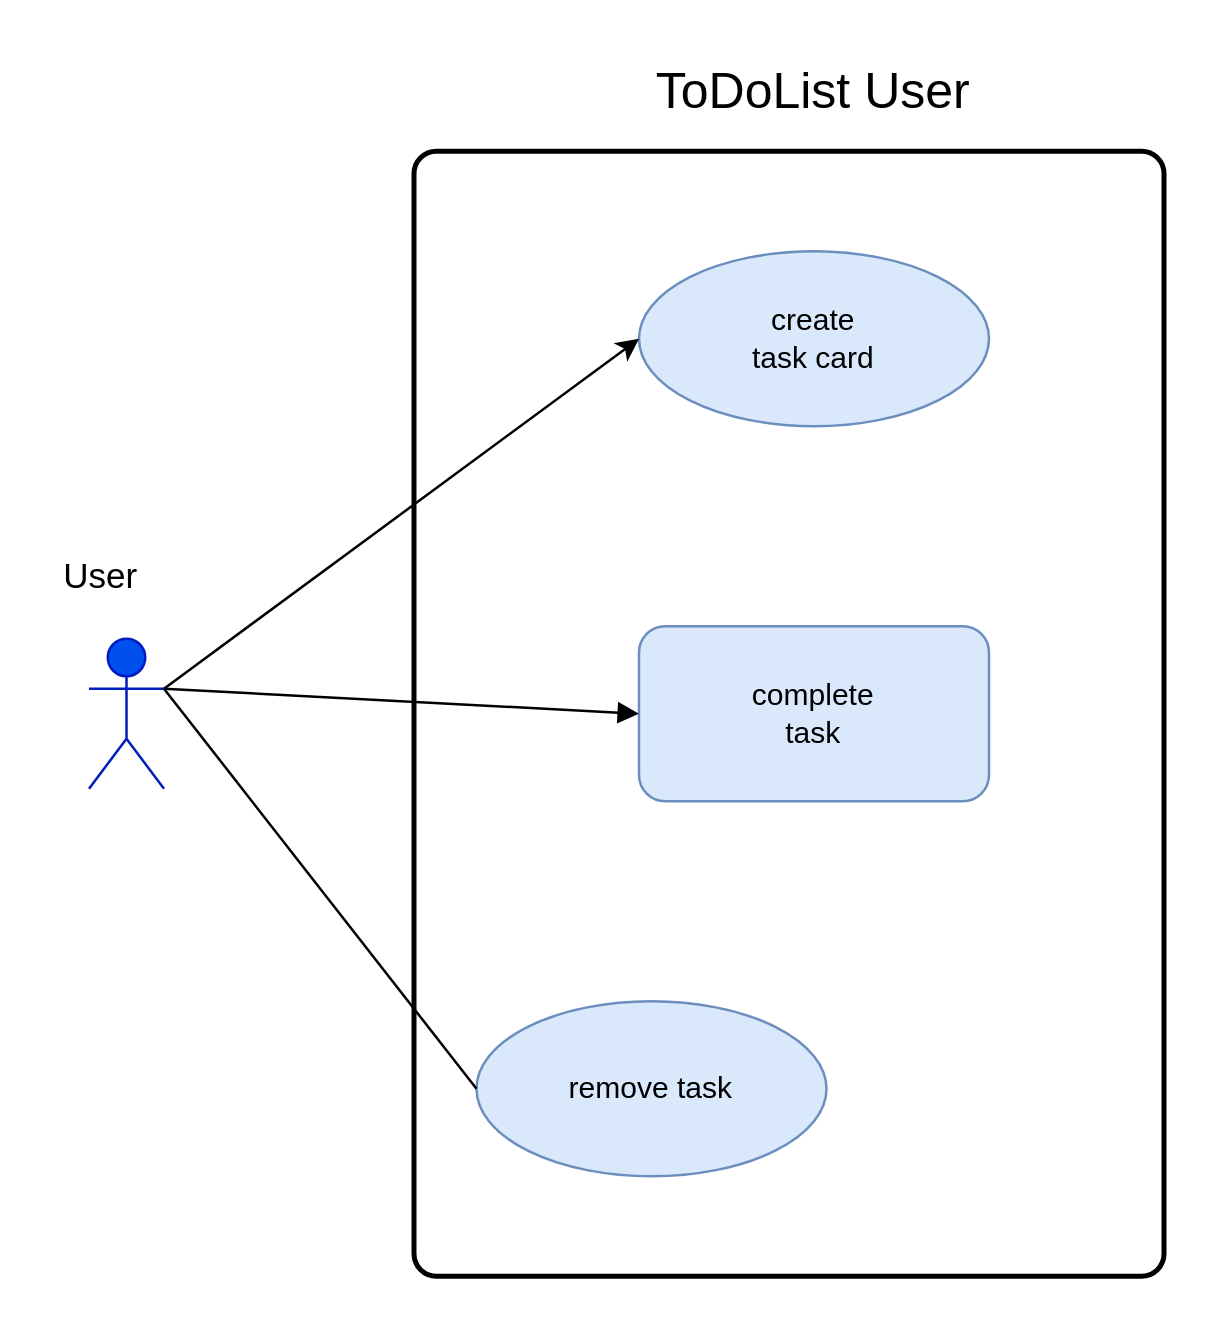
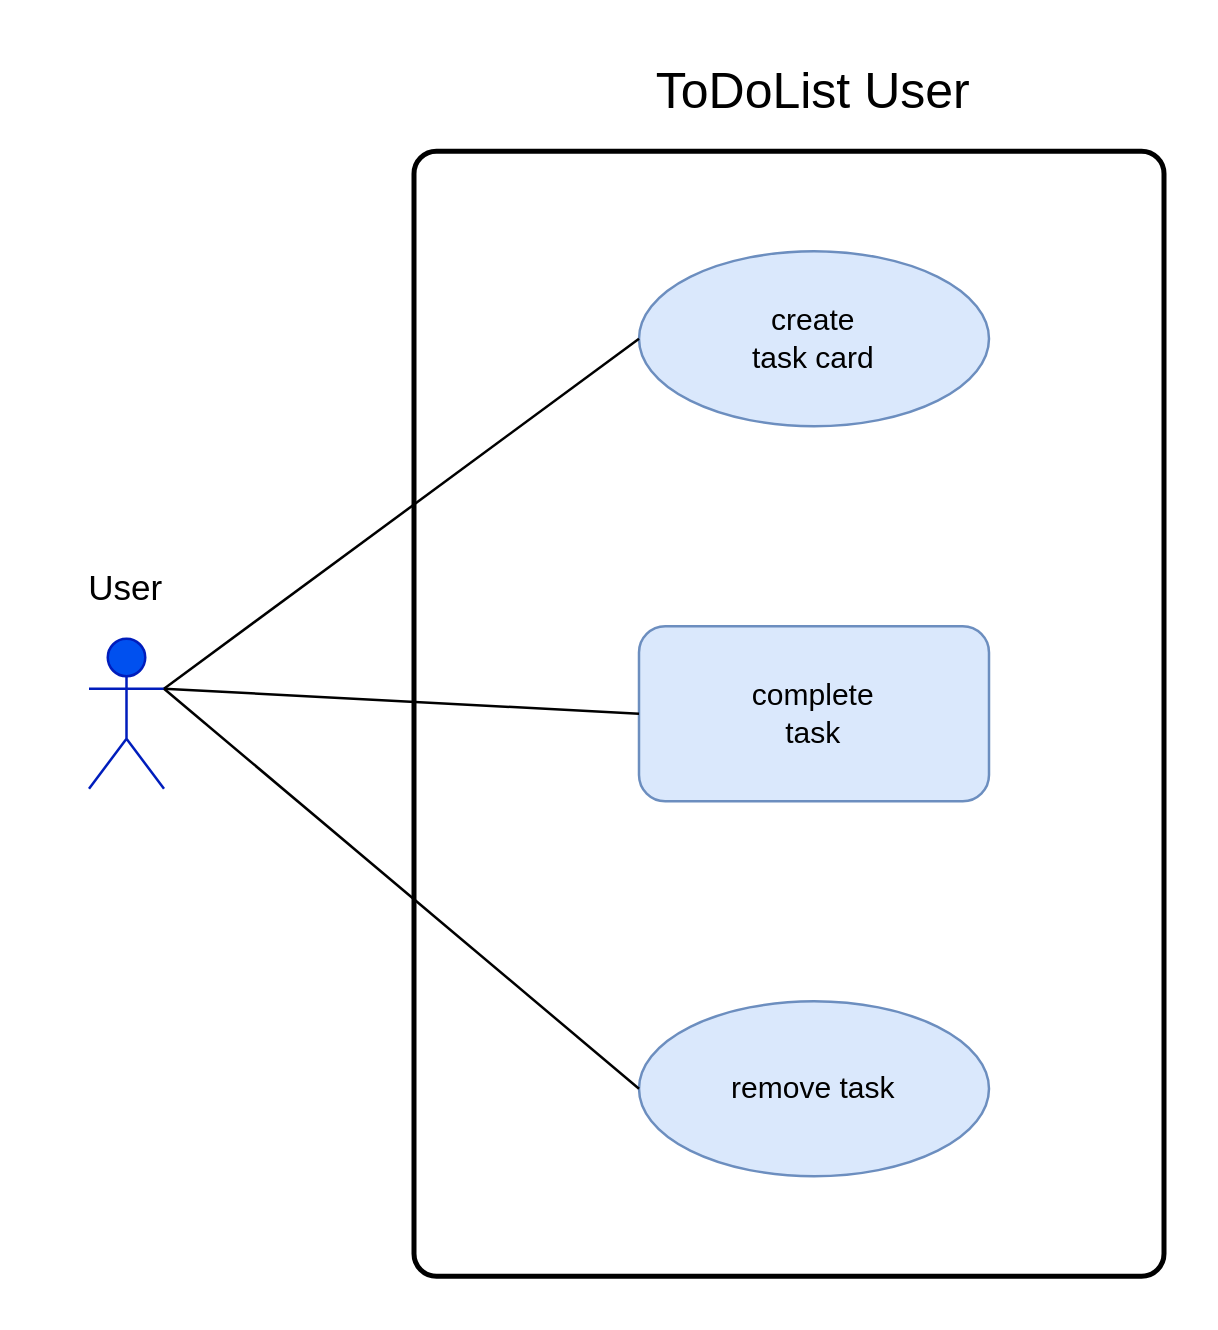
(624, 349) -> (631, 345)
(101, 576) -> (126, 589)
(616, 713) -> (627, 713)
(651, 1089) -> (814, 1089)
